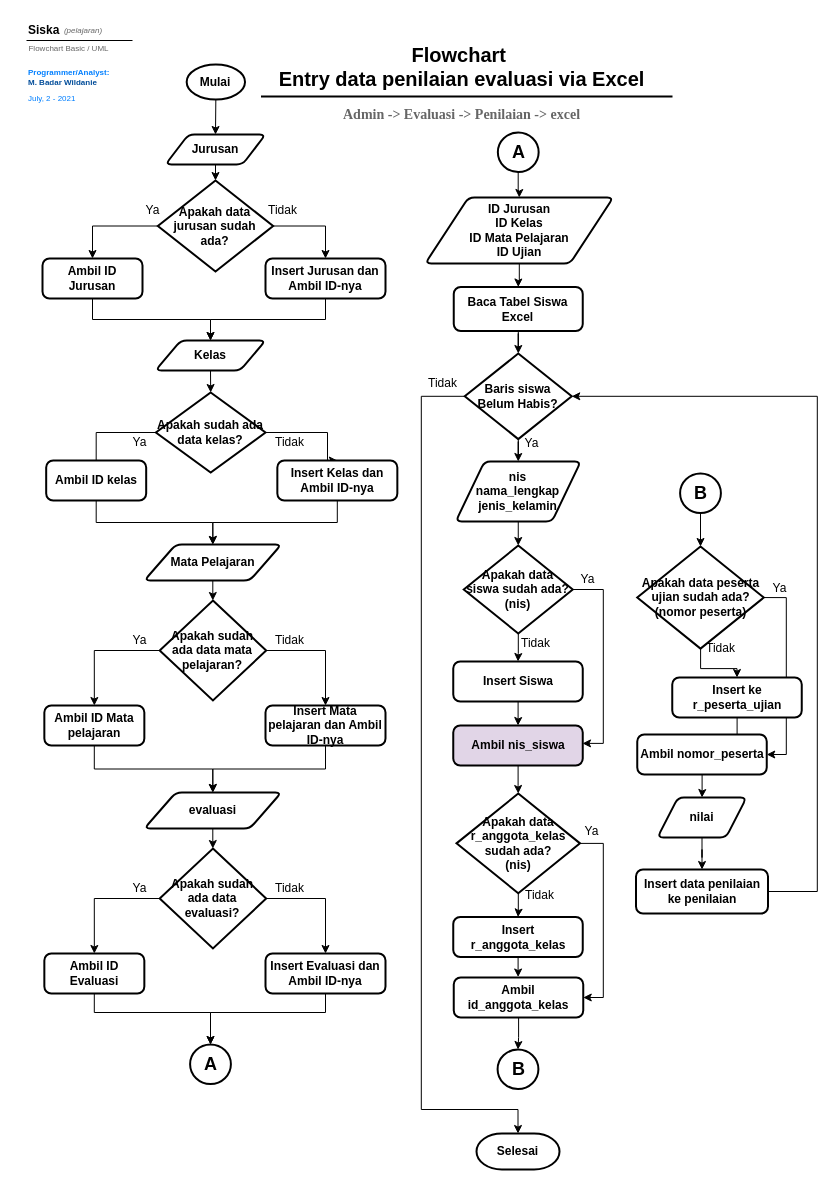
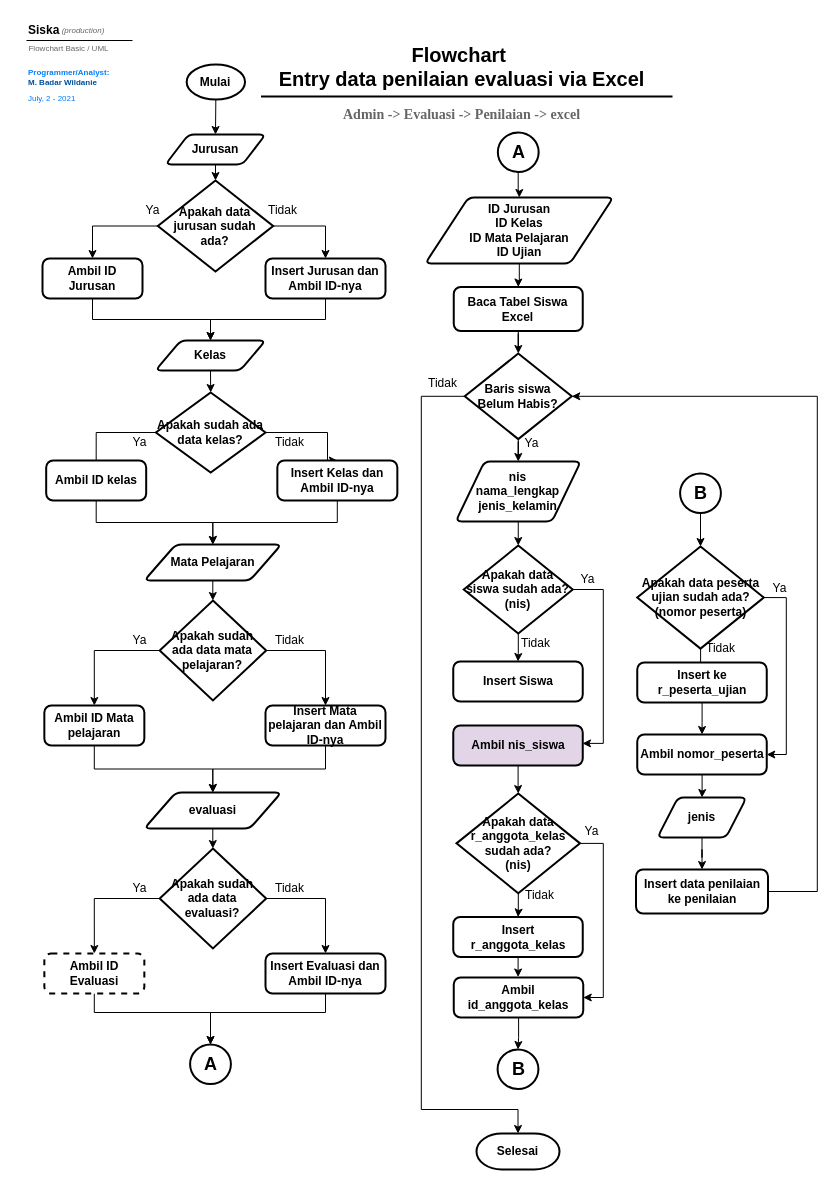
(84, 31) -> (84, 31)
(737, 698) -> (702, 683)
(518, 713) -> none
(702, 818) -> (702, 818)
(94, 974) -> (94, 974)
